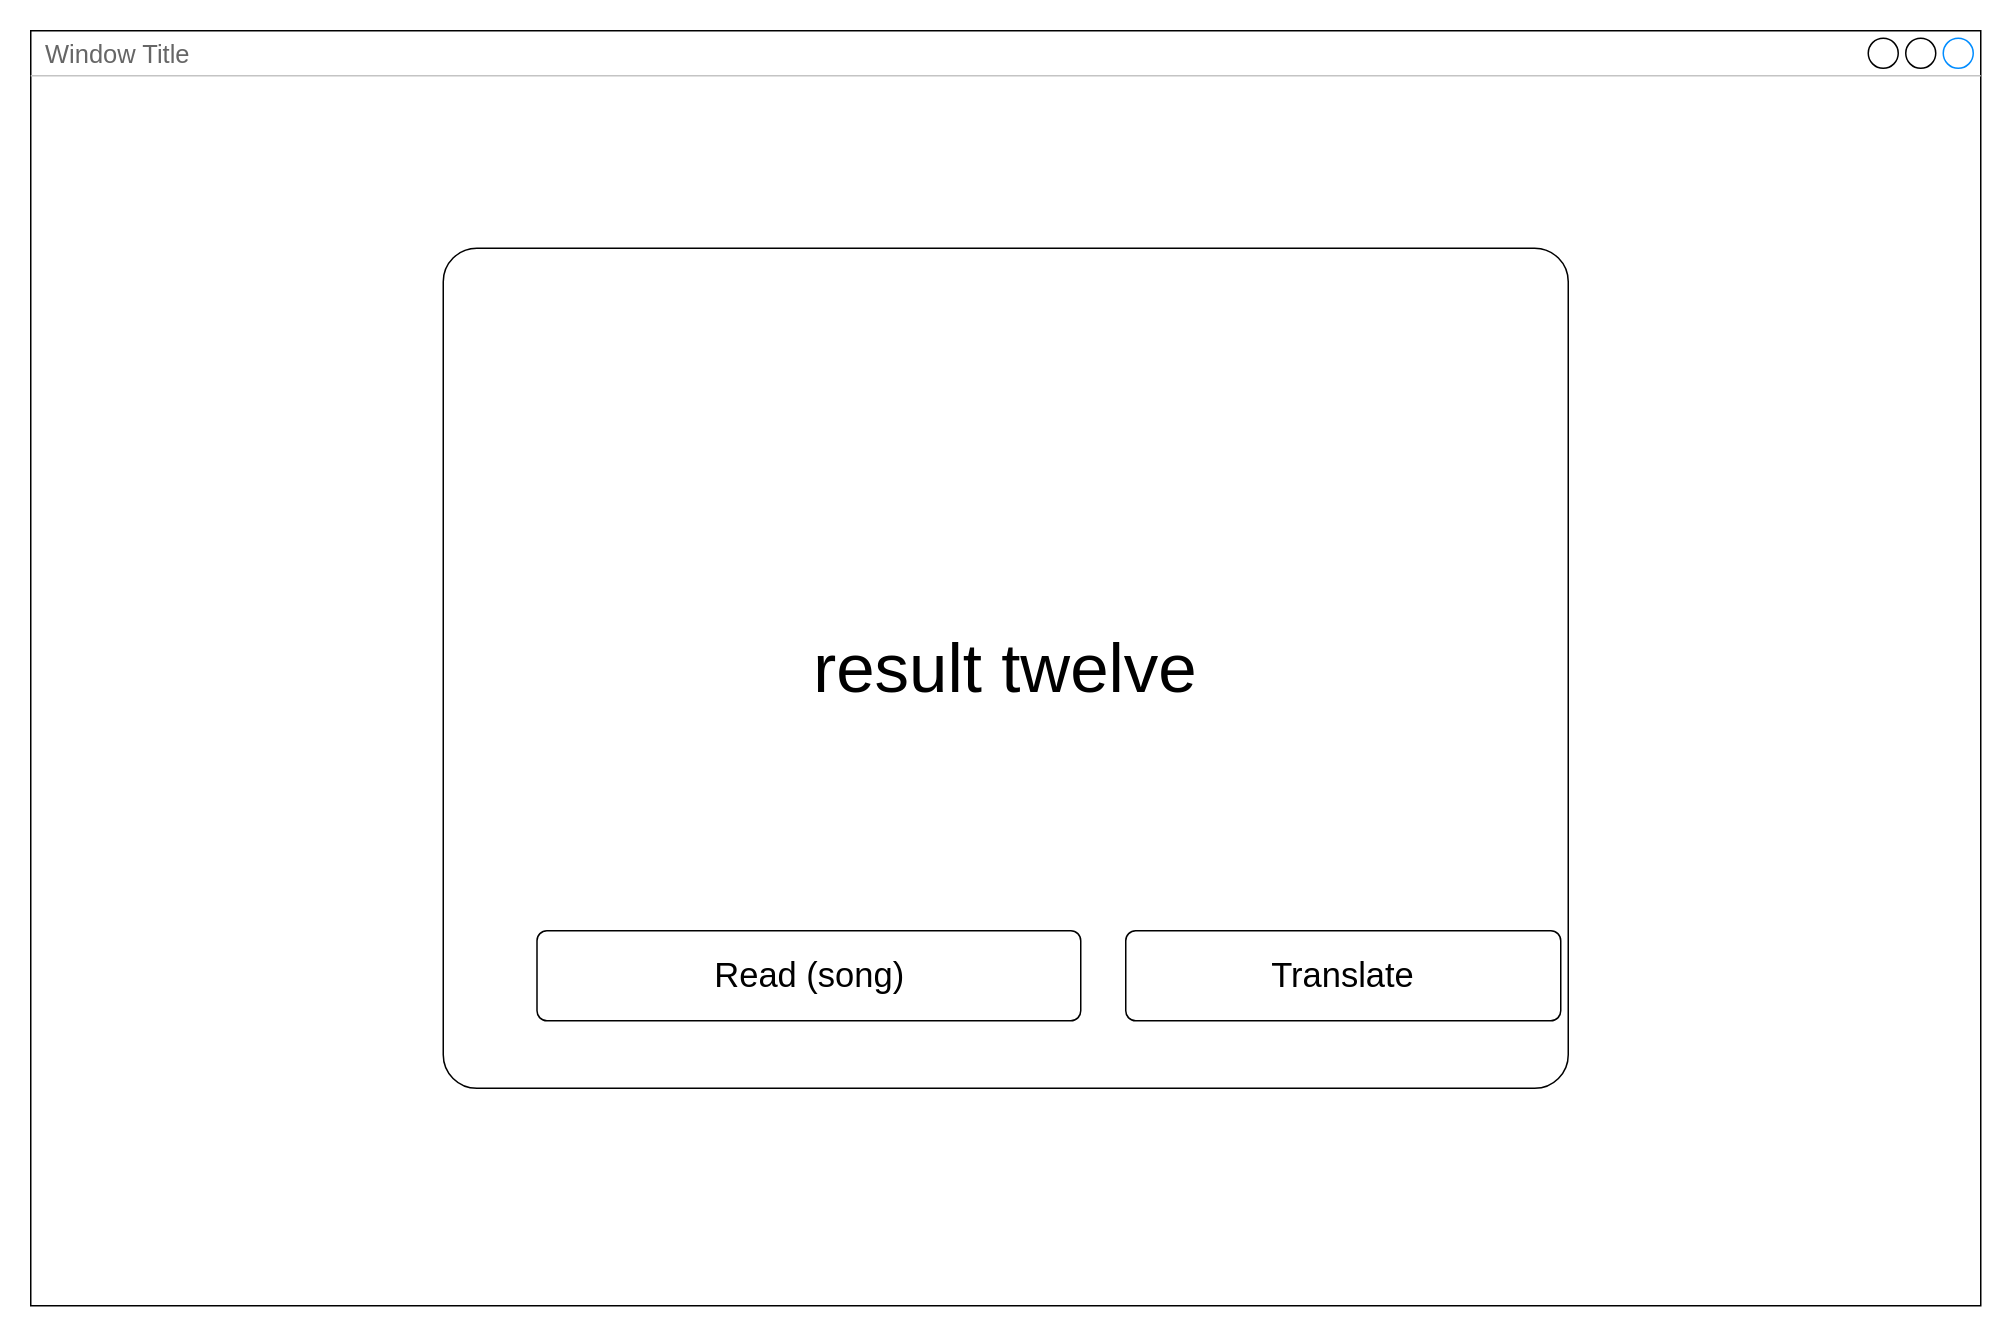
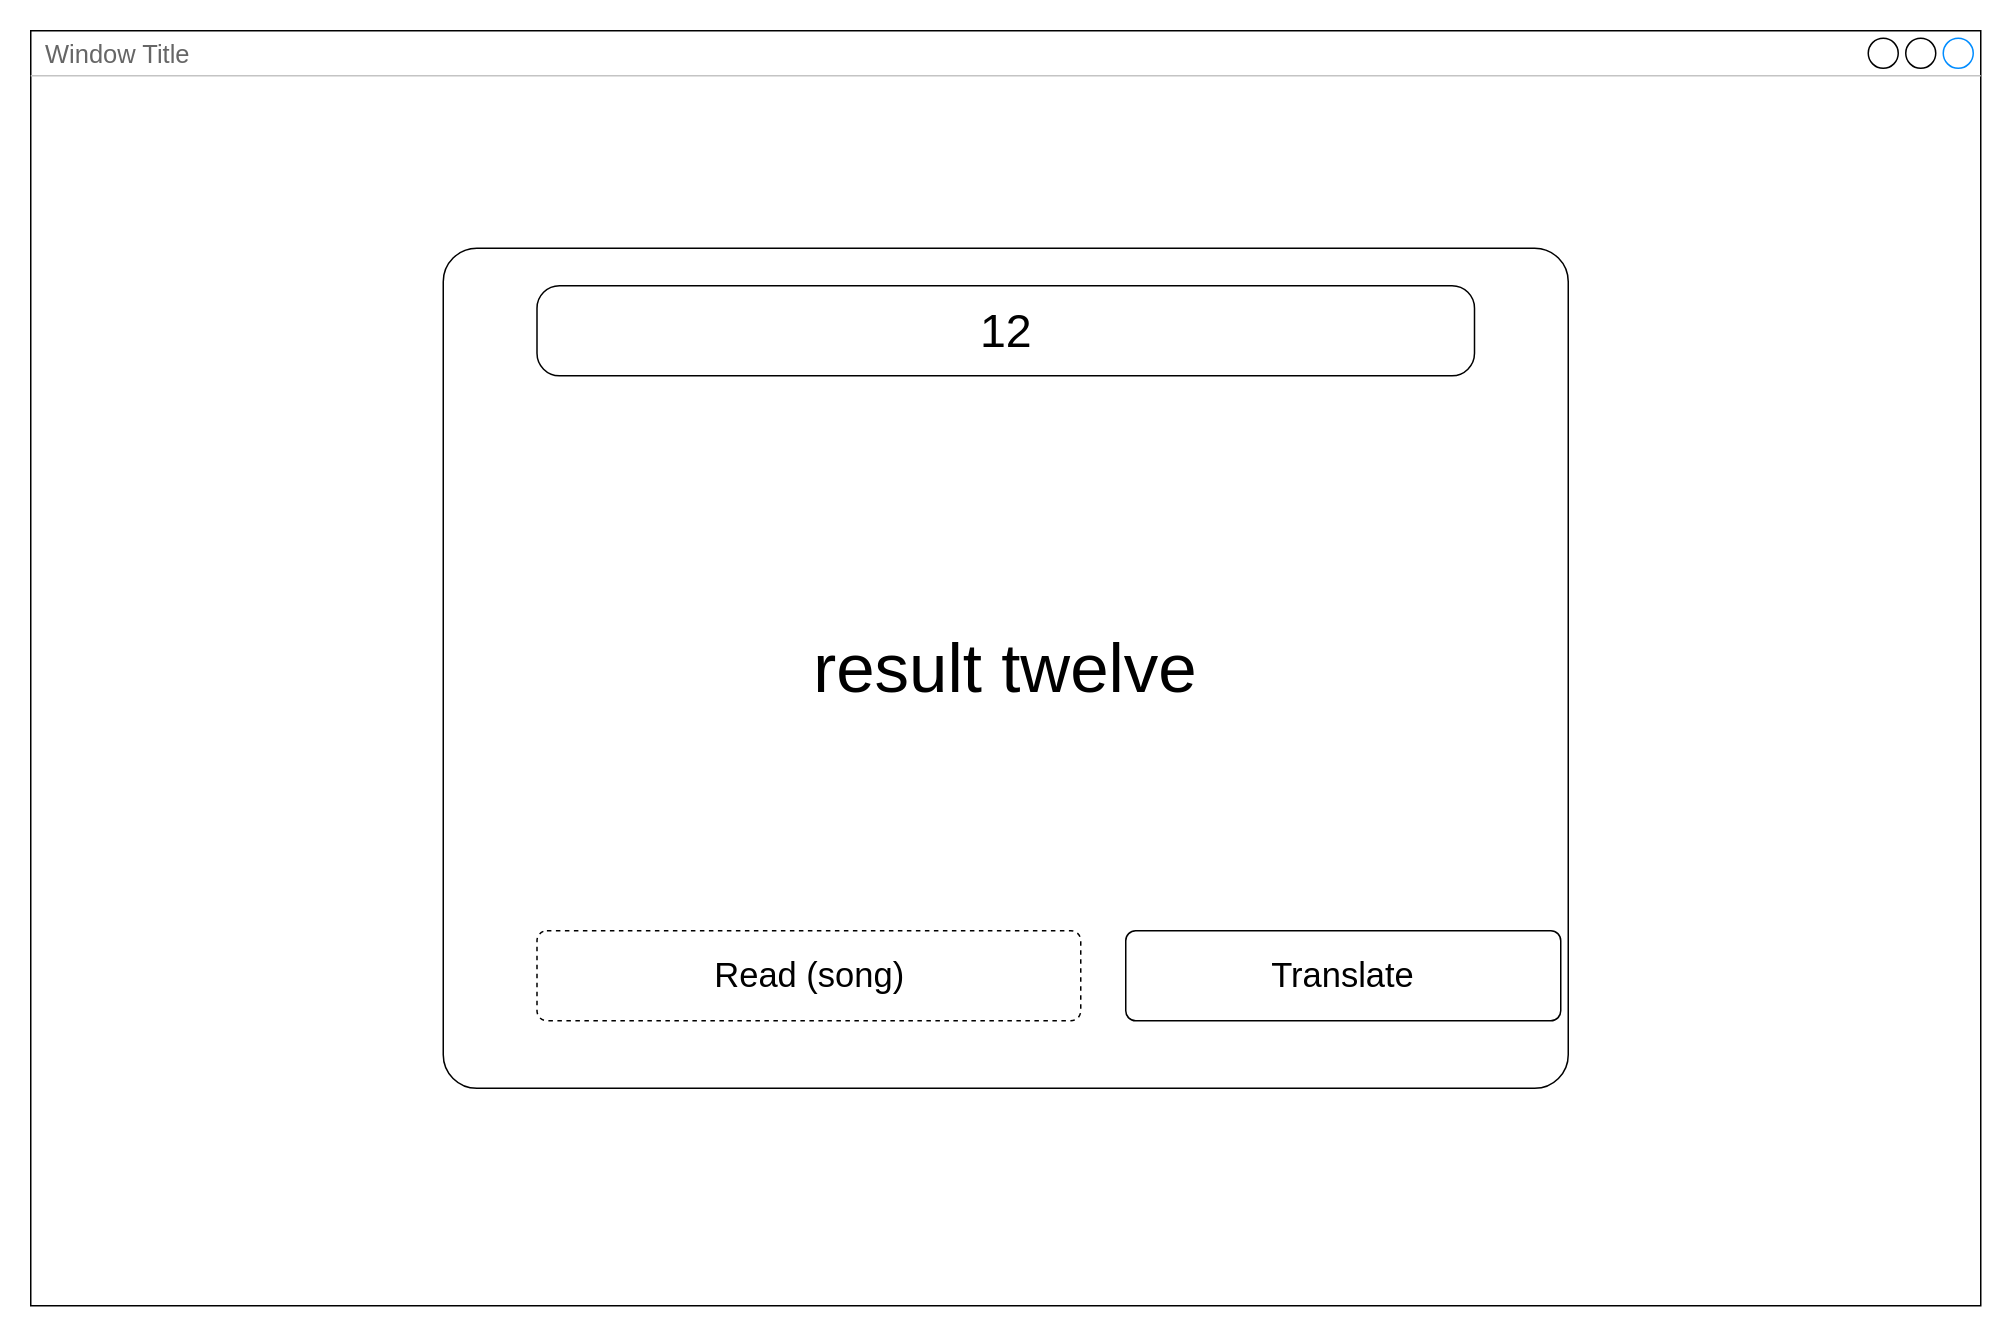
none -> (1006, 331)
(809, 976) -> (809, 976)
